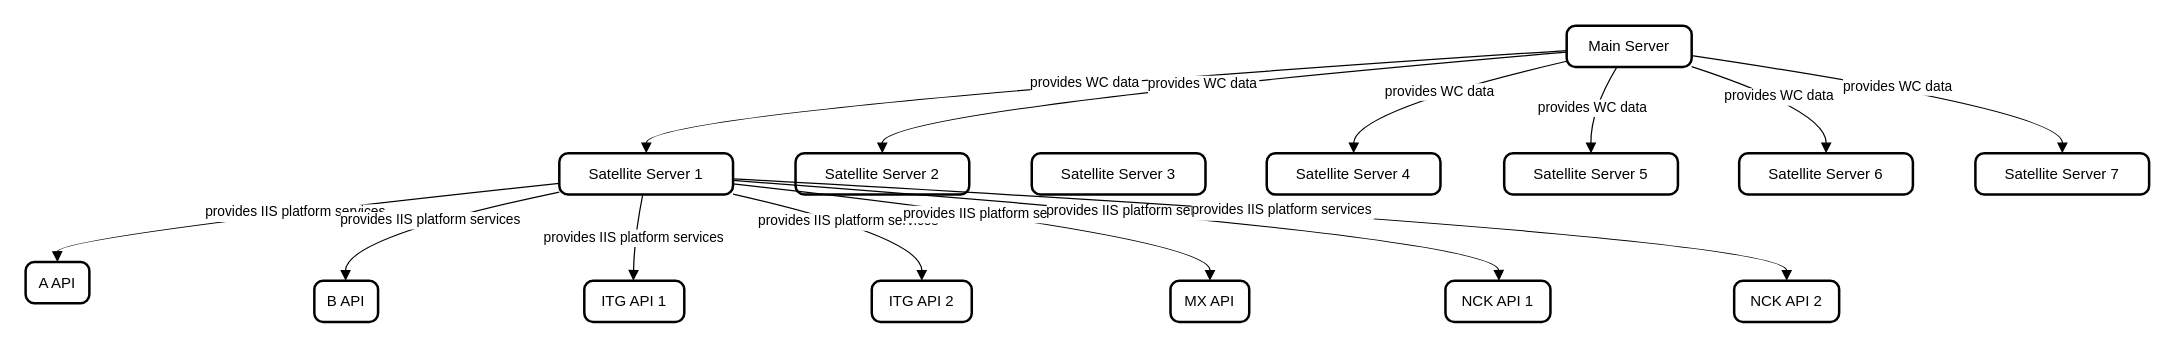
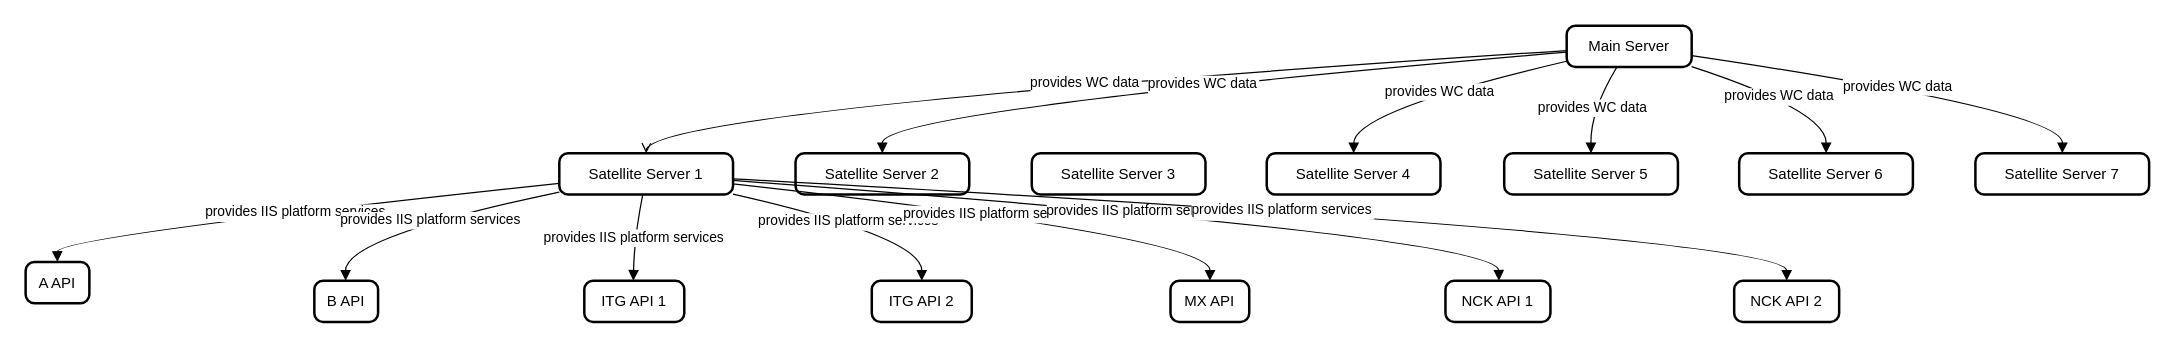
(838, 108) -> (837, 110)
